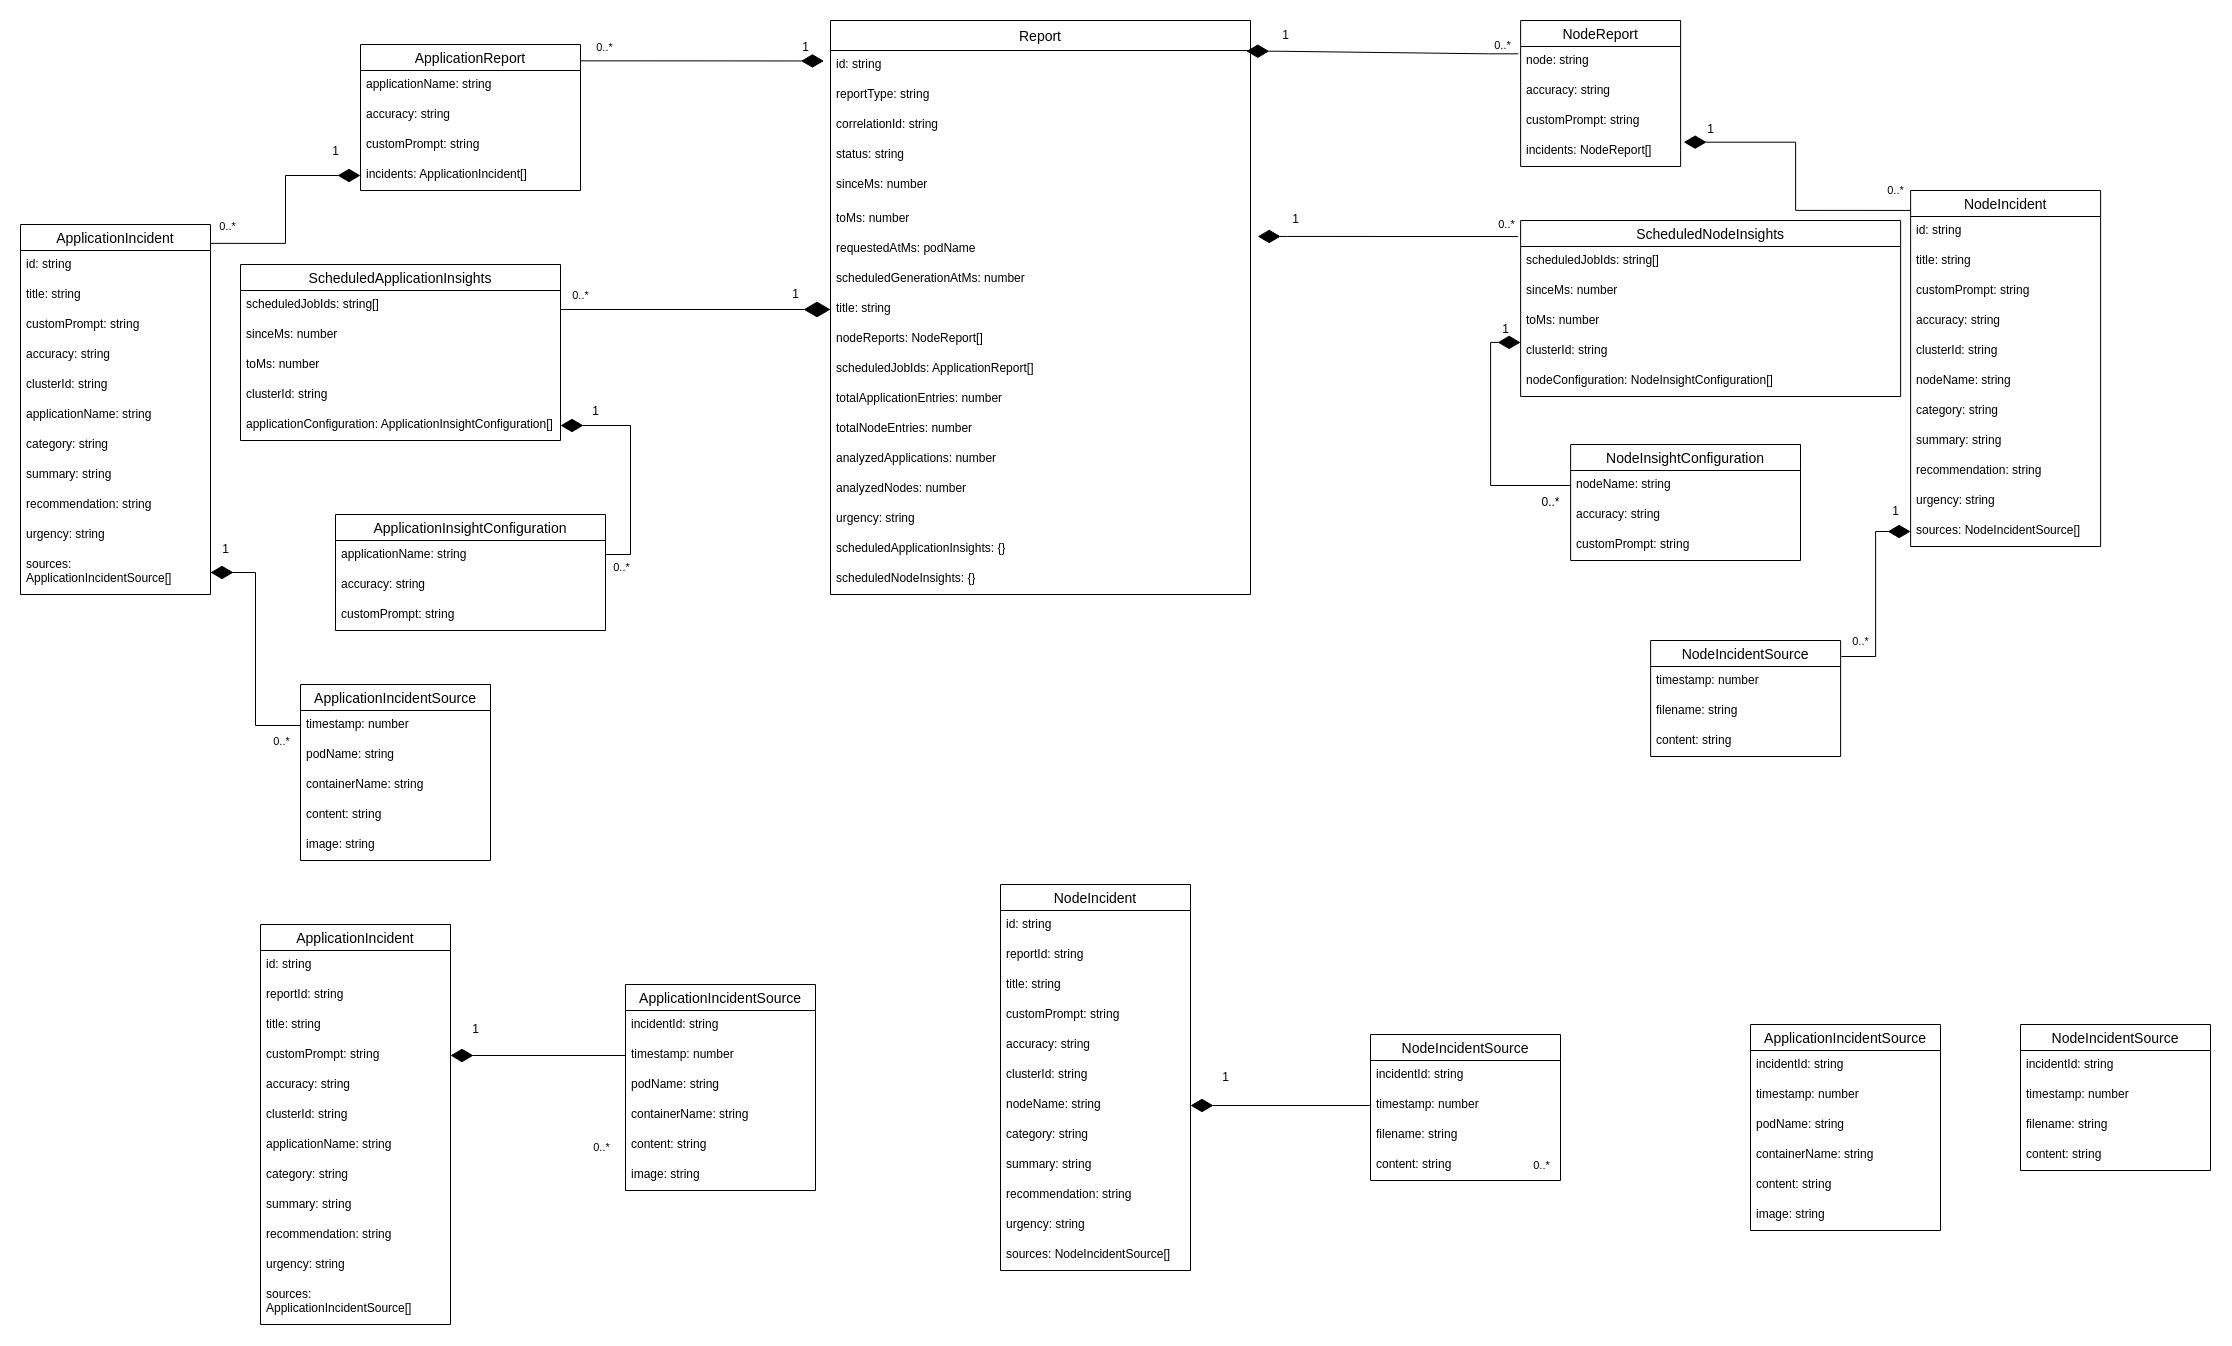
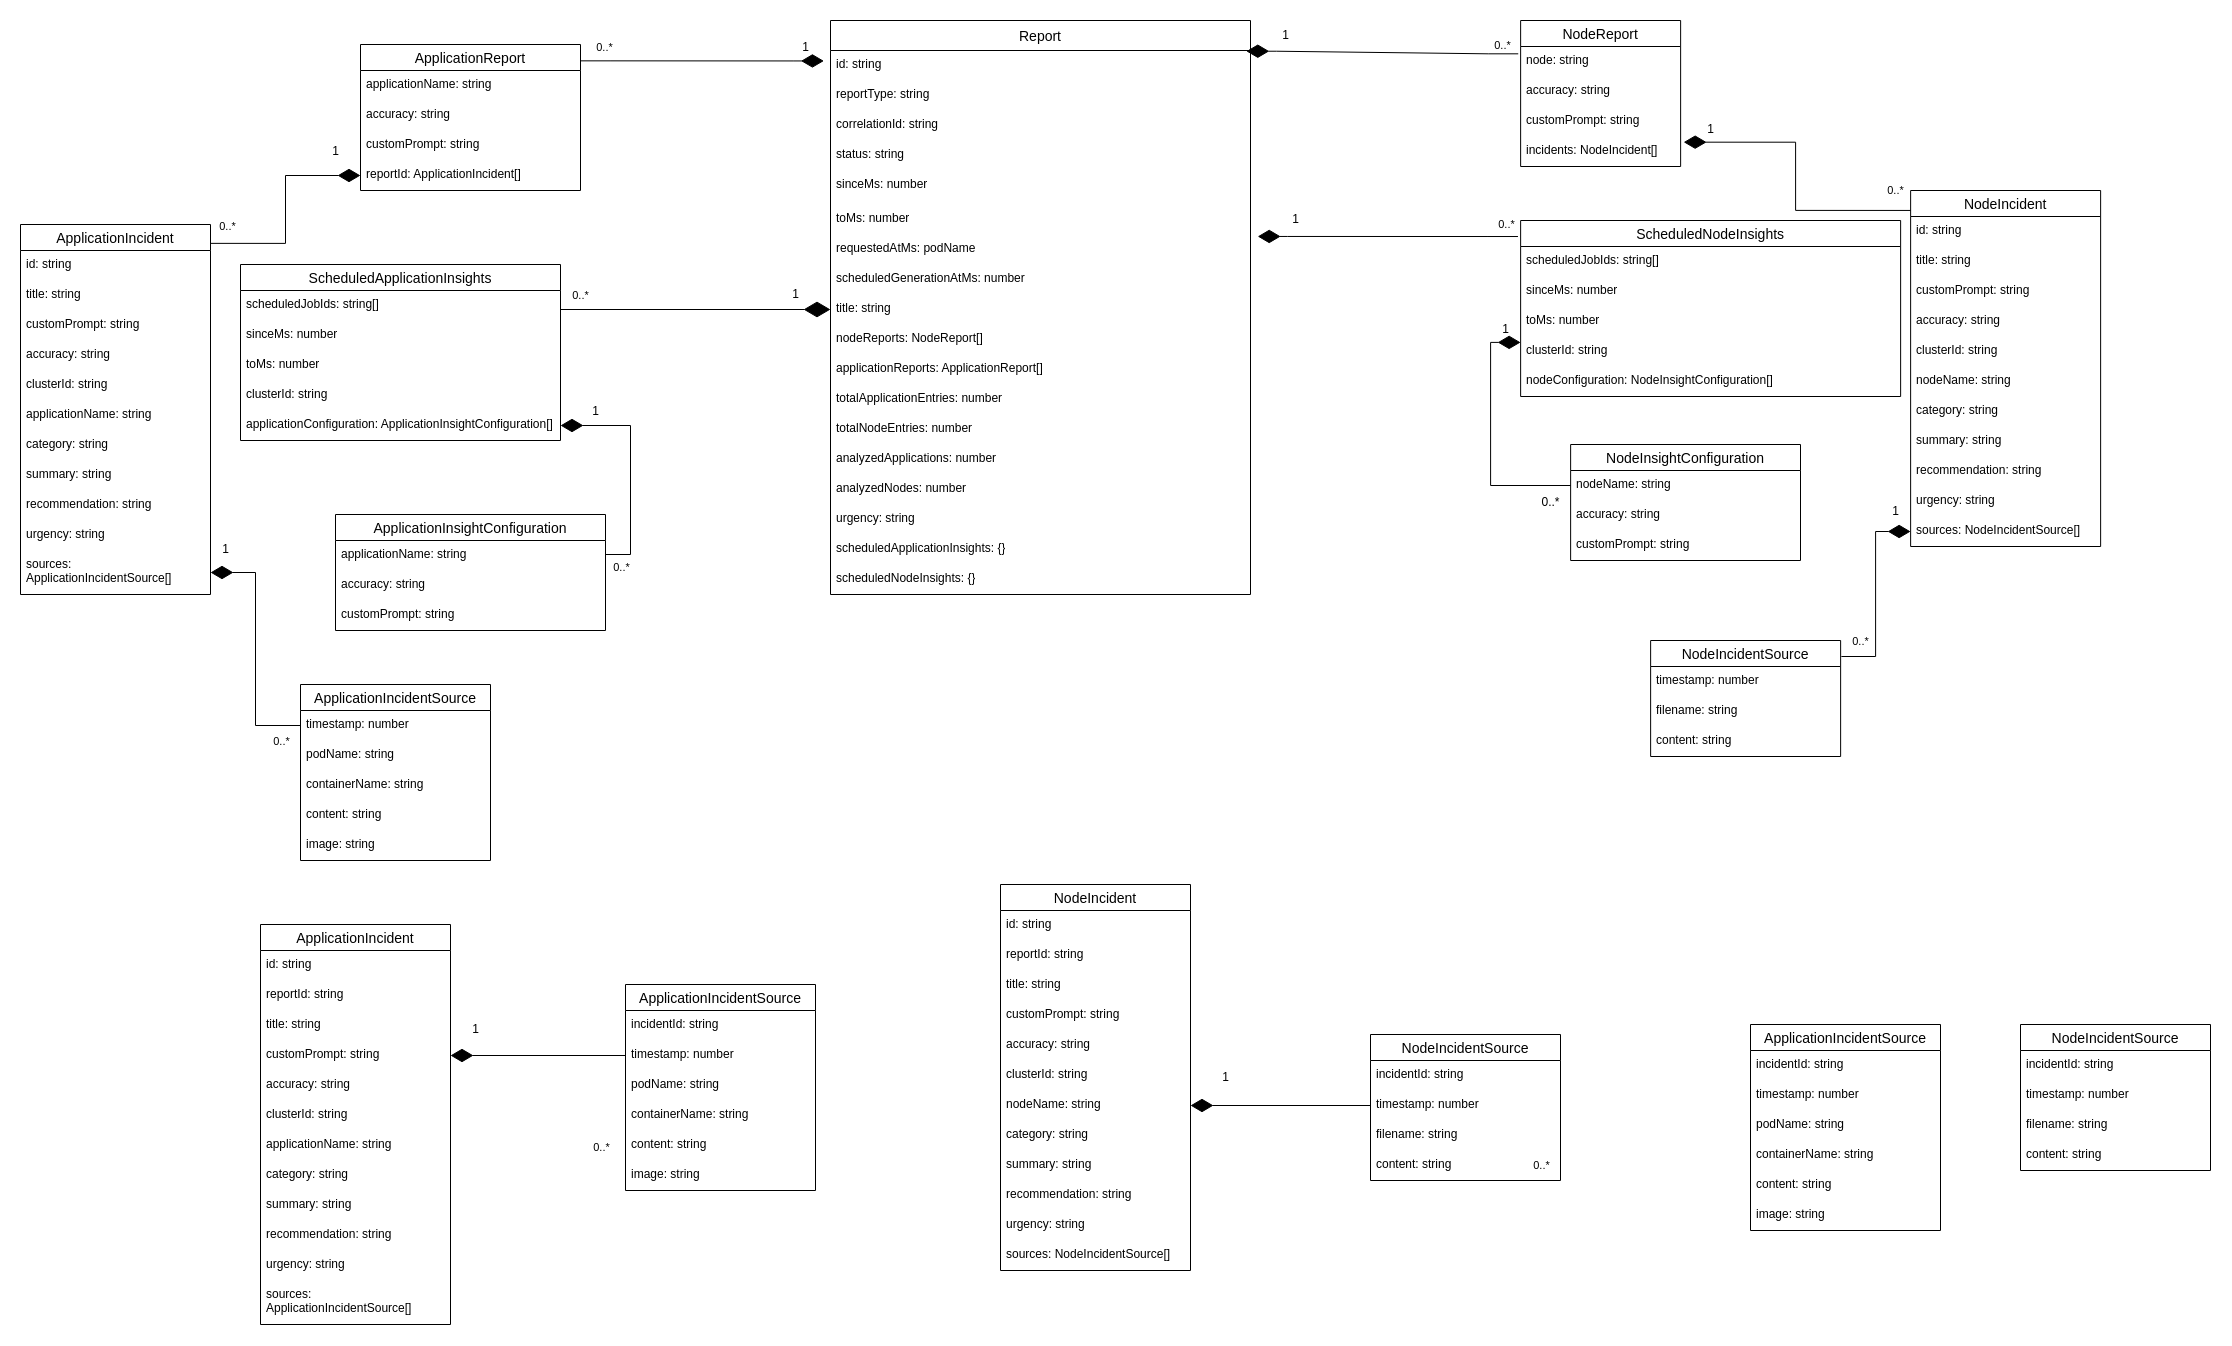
(1598, 151) -> (1602, 158)
(462, 175) -> (461, 175)
(948, 369) -> (955, 369)
